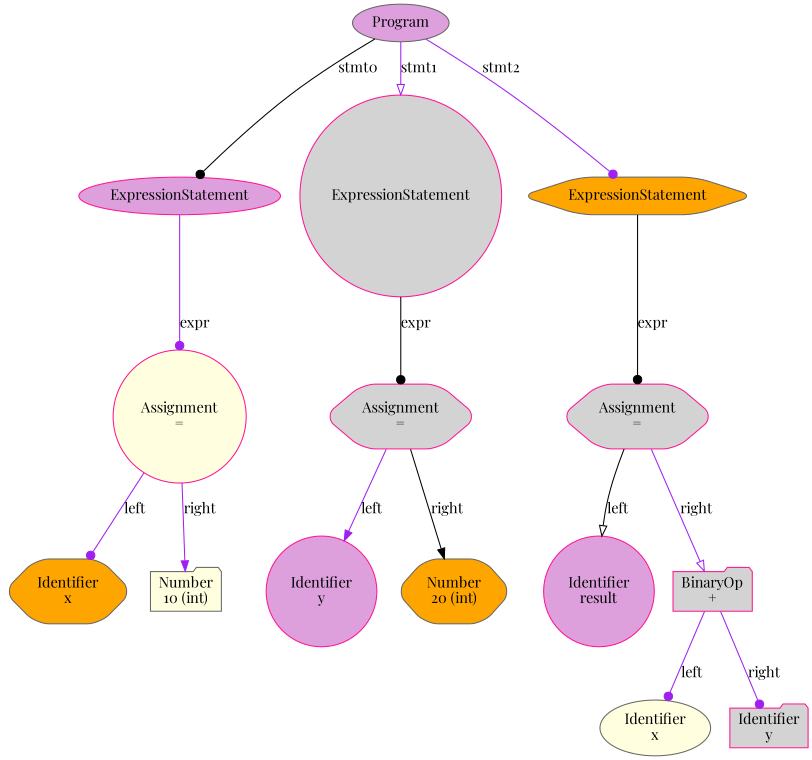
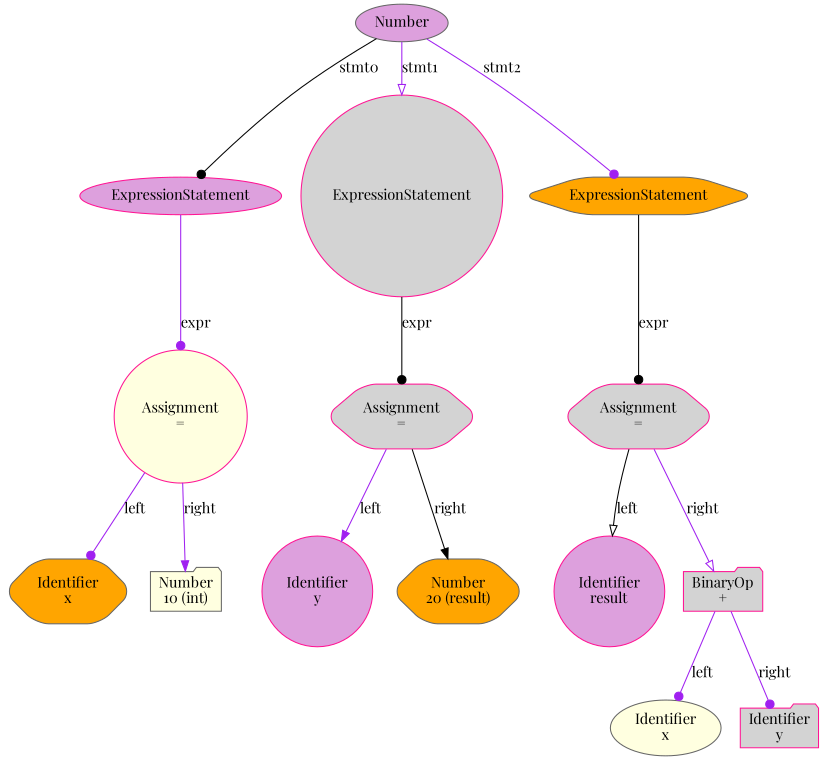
(401, 23) -> (402, 23)
(454, 591) -> (458, 591)
